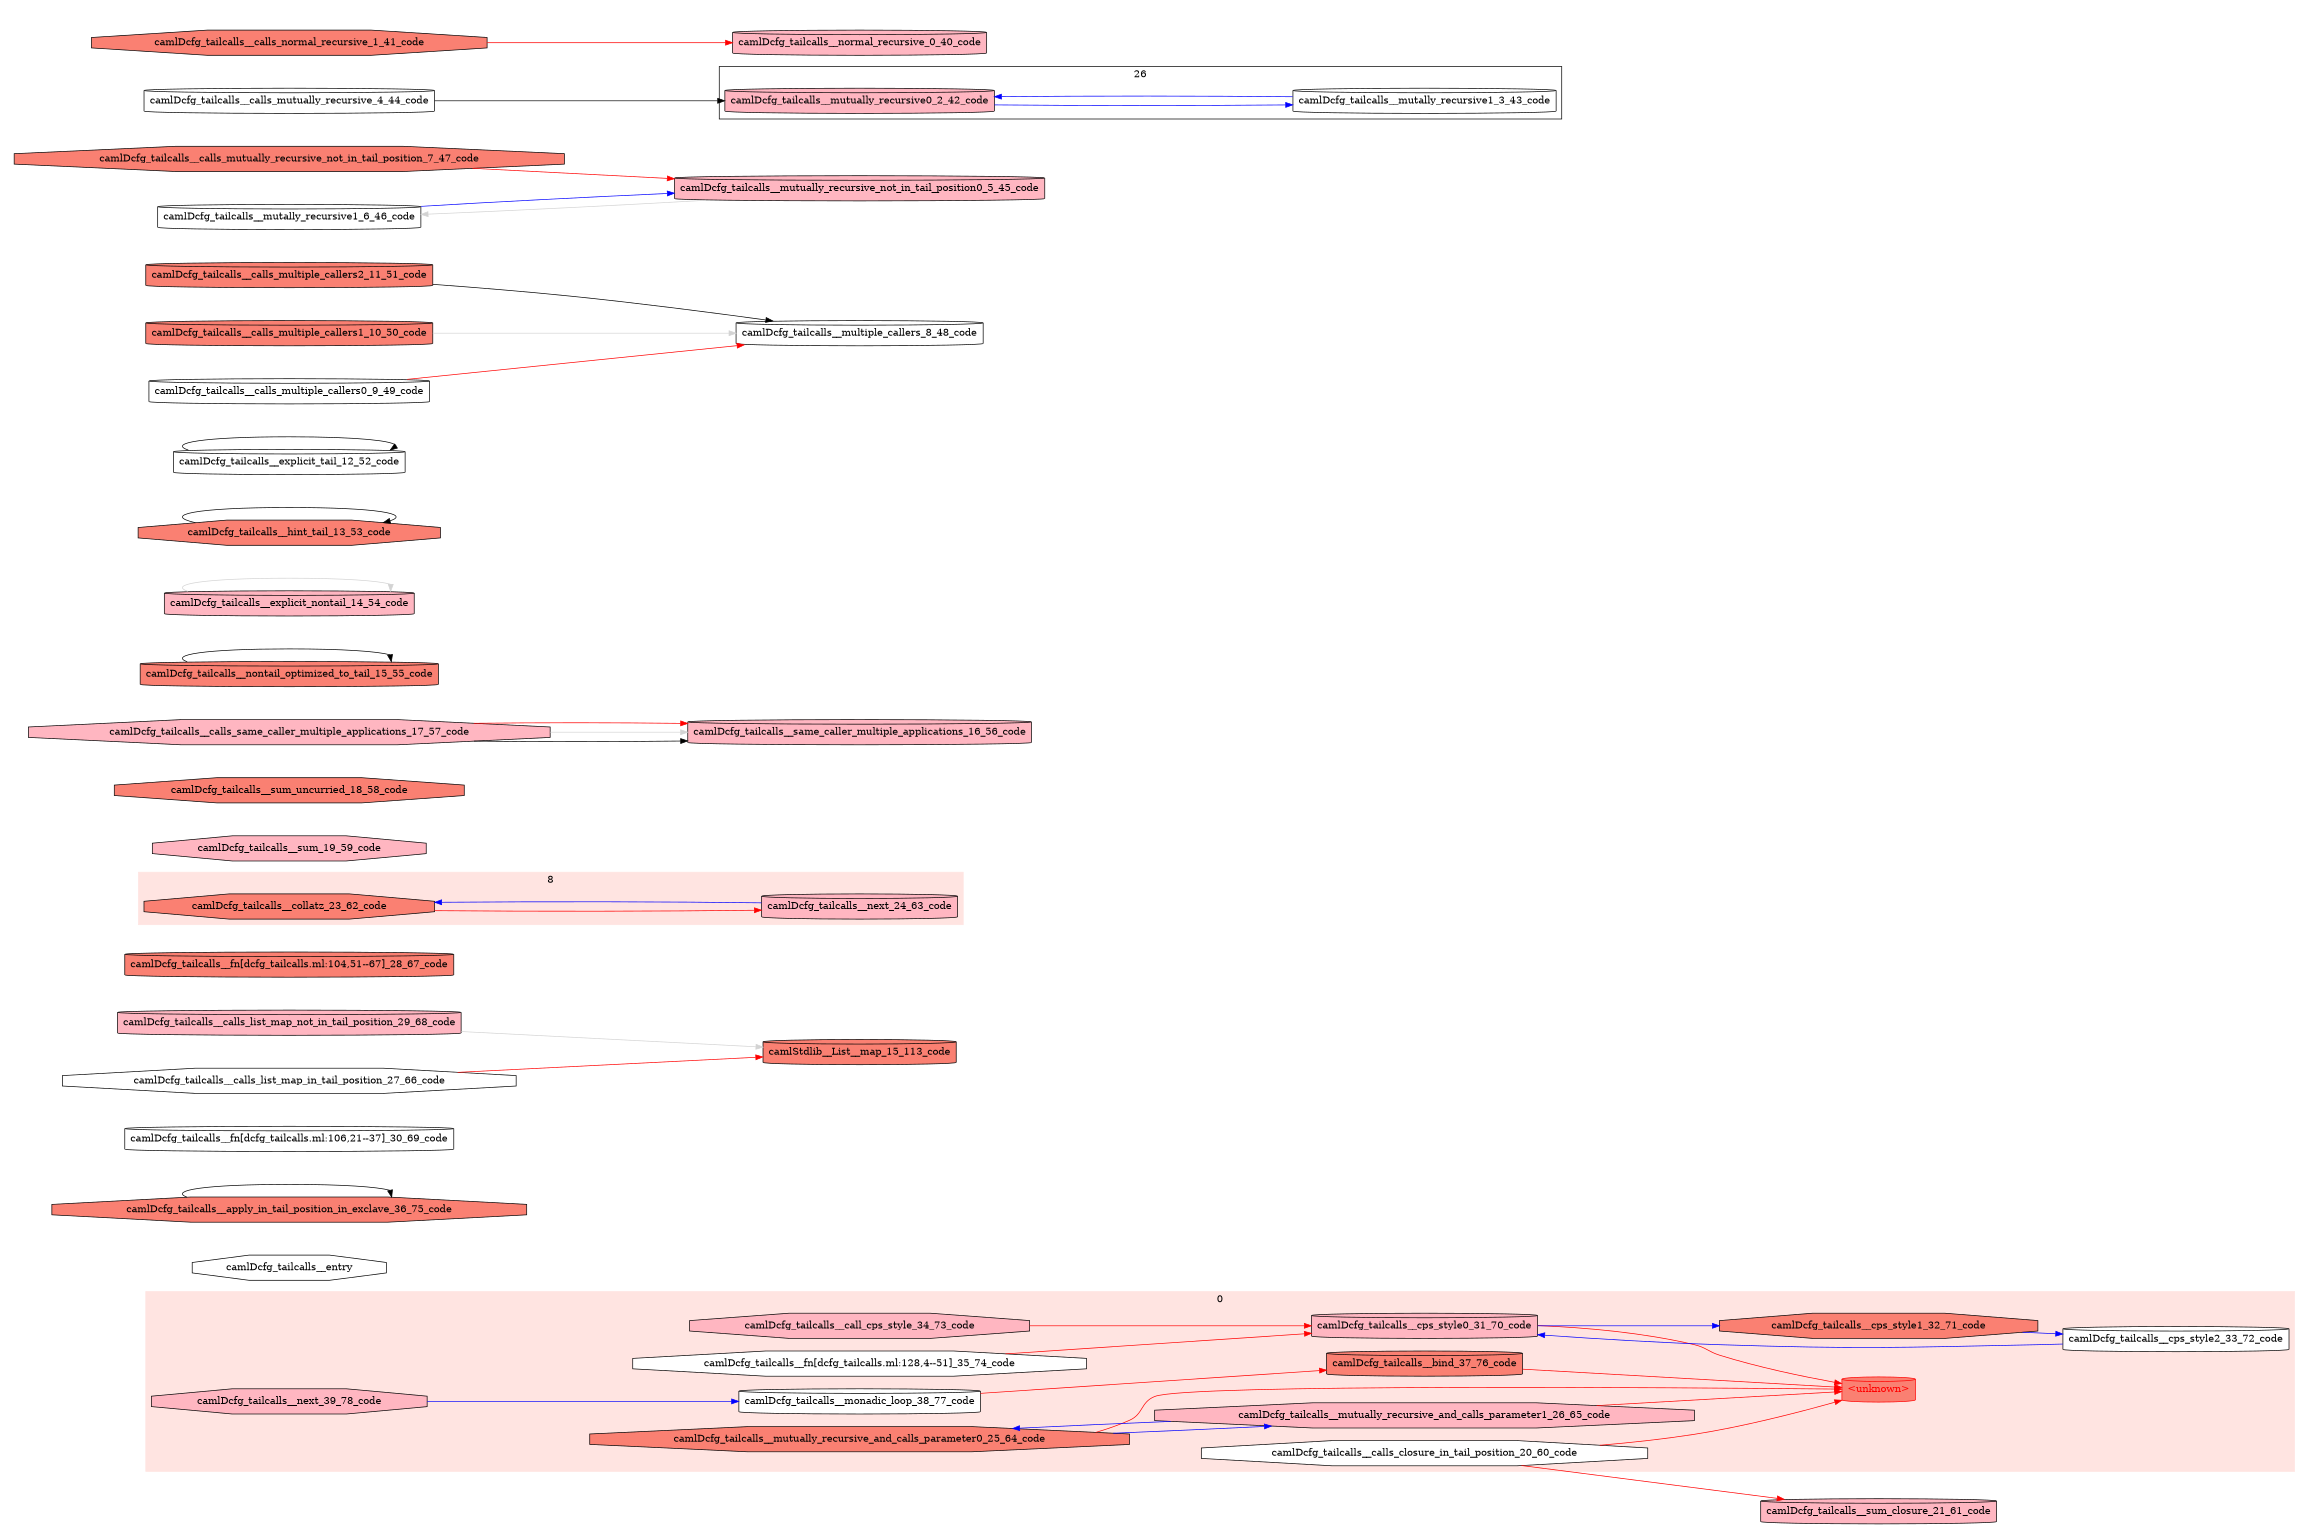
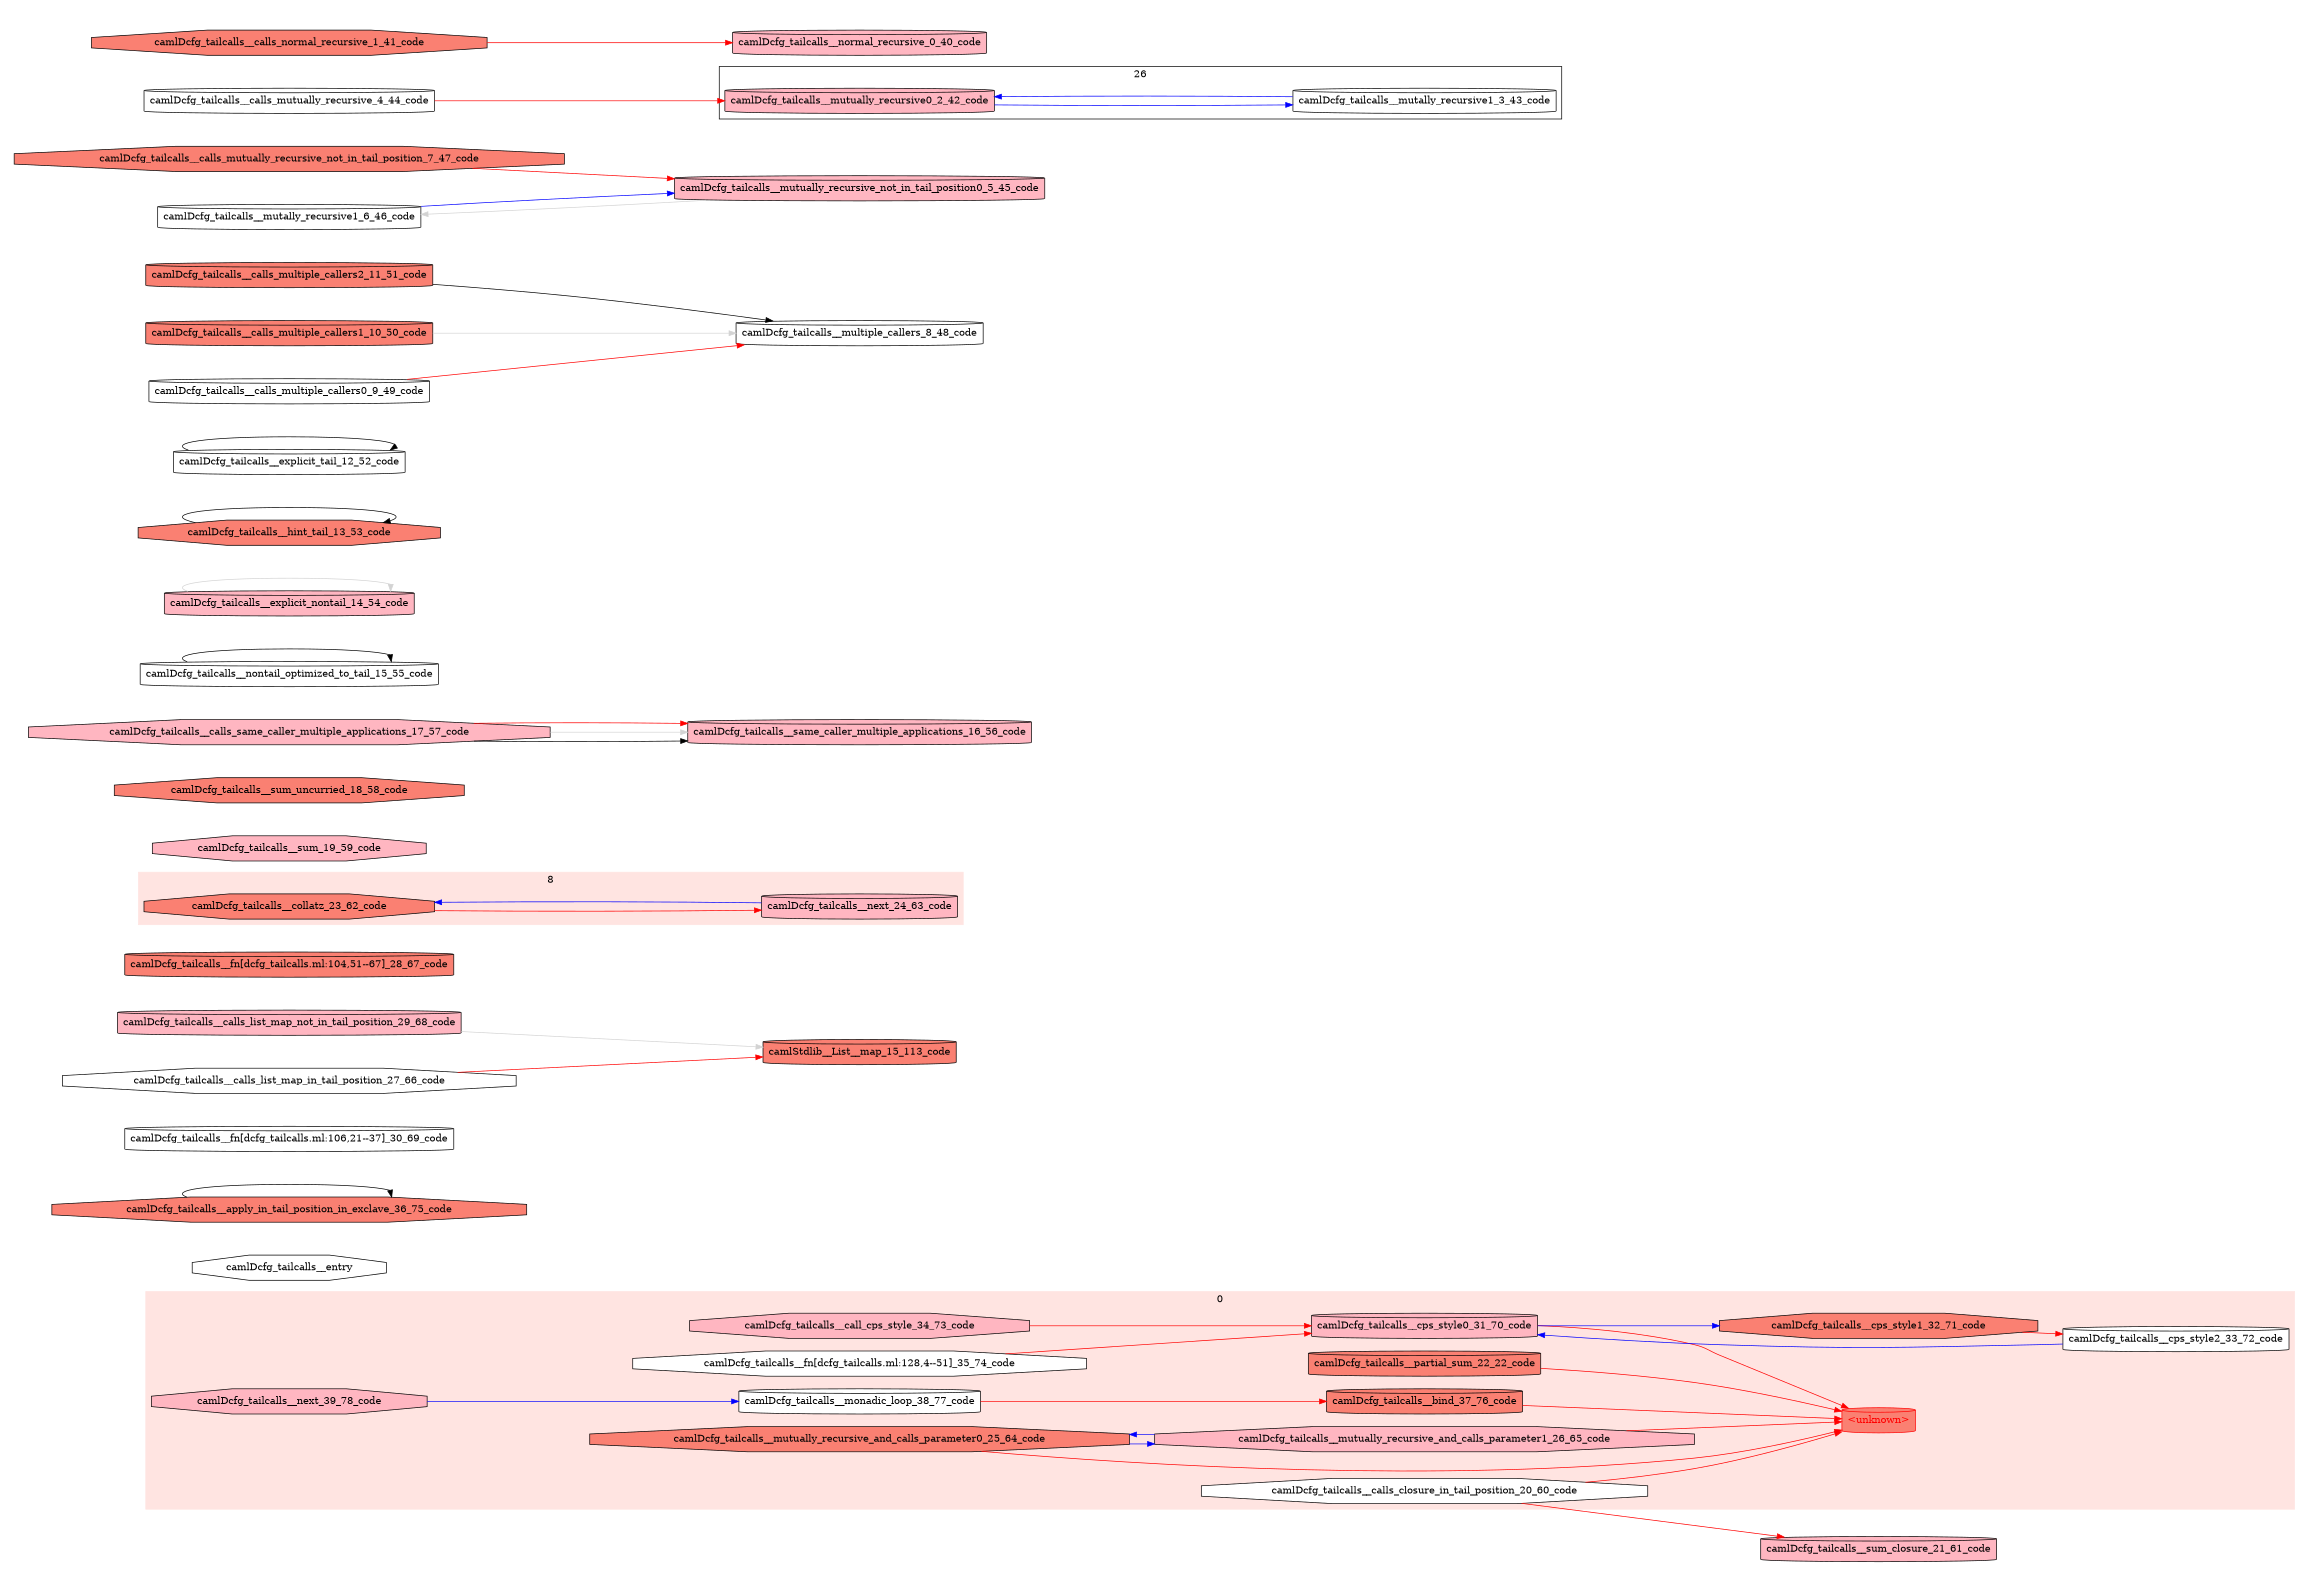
(576, 101) -> (576, 101)
(289, 674) -> (289, 674)
(2039, 1333) -> (2039, 1333)
none -> (1424, 1364)
